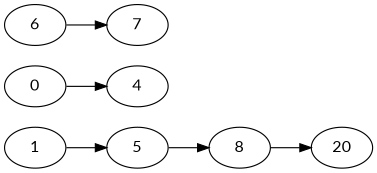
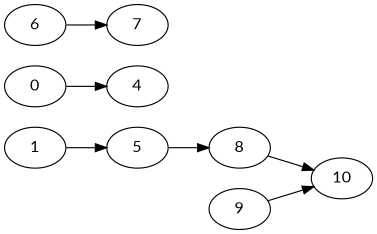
(342, 148) -> (342, 178)
none -> (240, 209)
